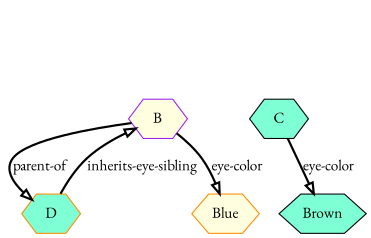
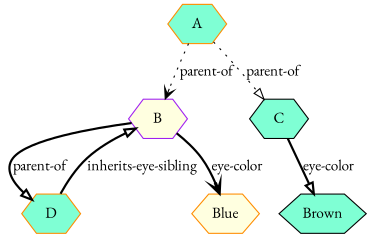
none -> (197, 24)
(200, 156) -> (200, 156)
